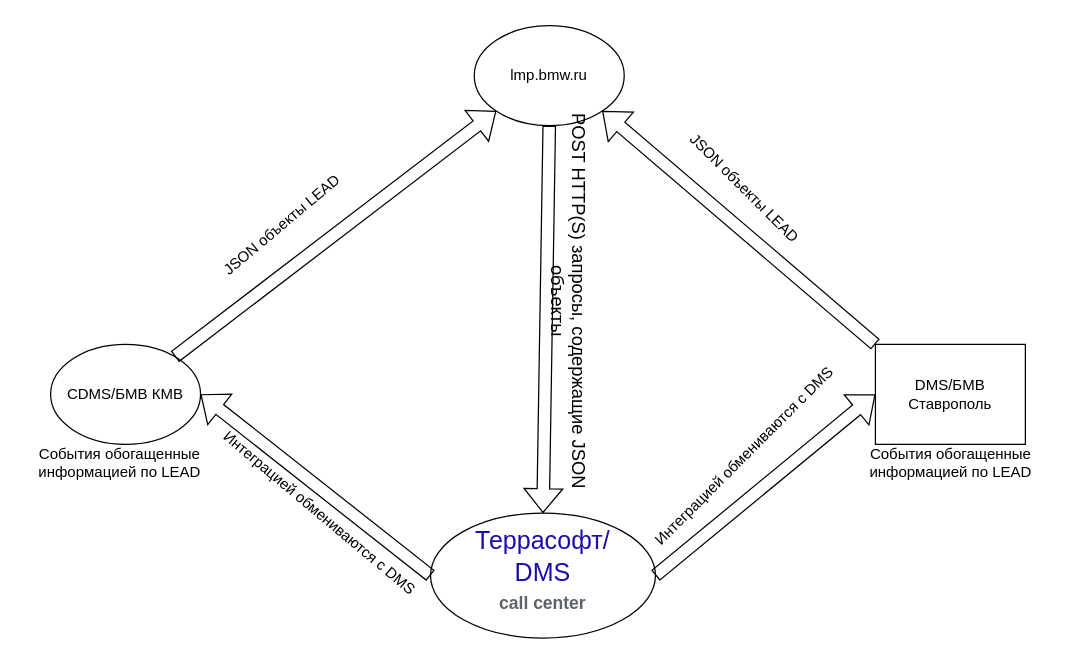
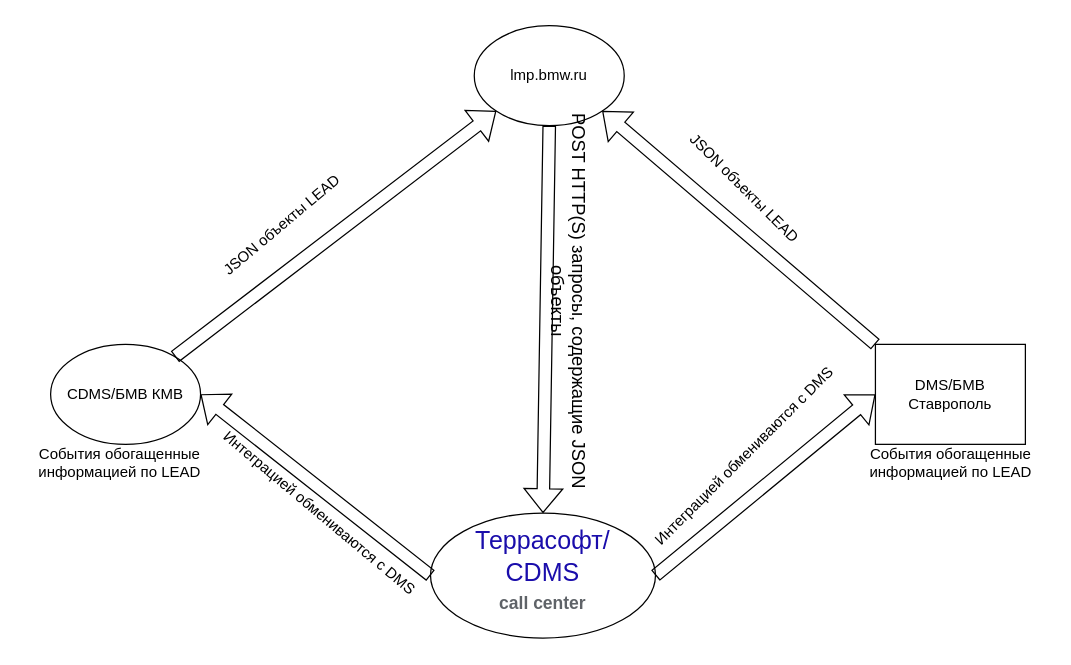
(543, 576) -> (543, 576)
